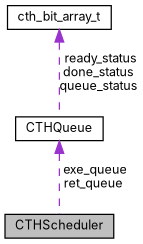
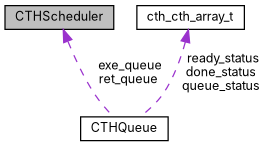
(59, 18) -> (191, 18)
(59, 184) -> (87, 81)
